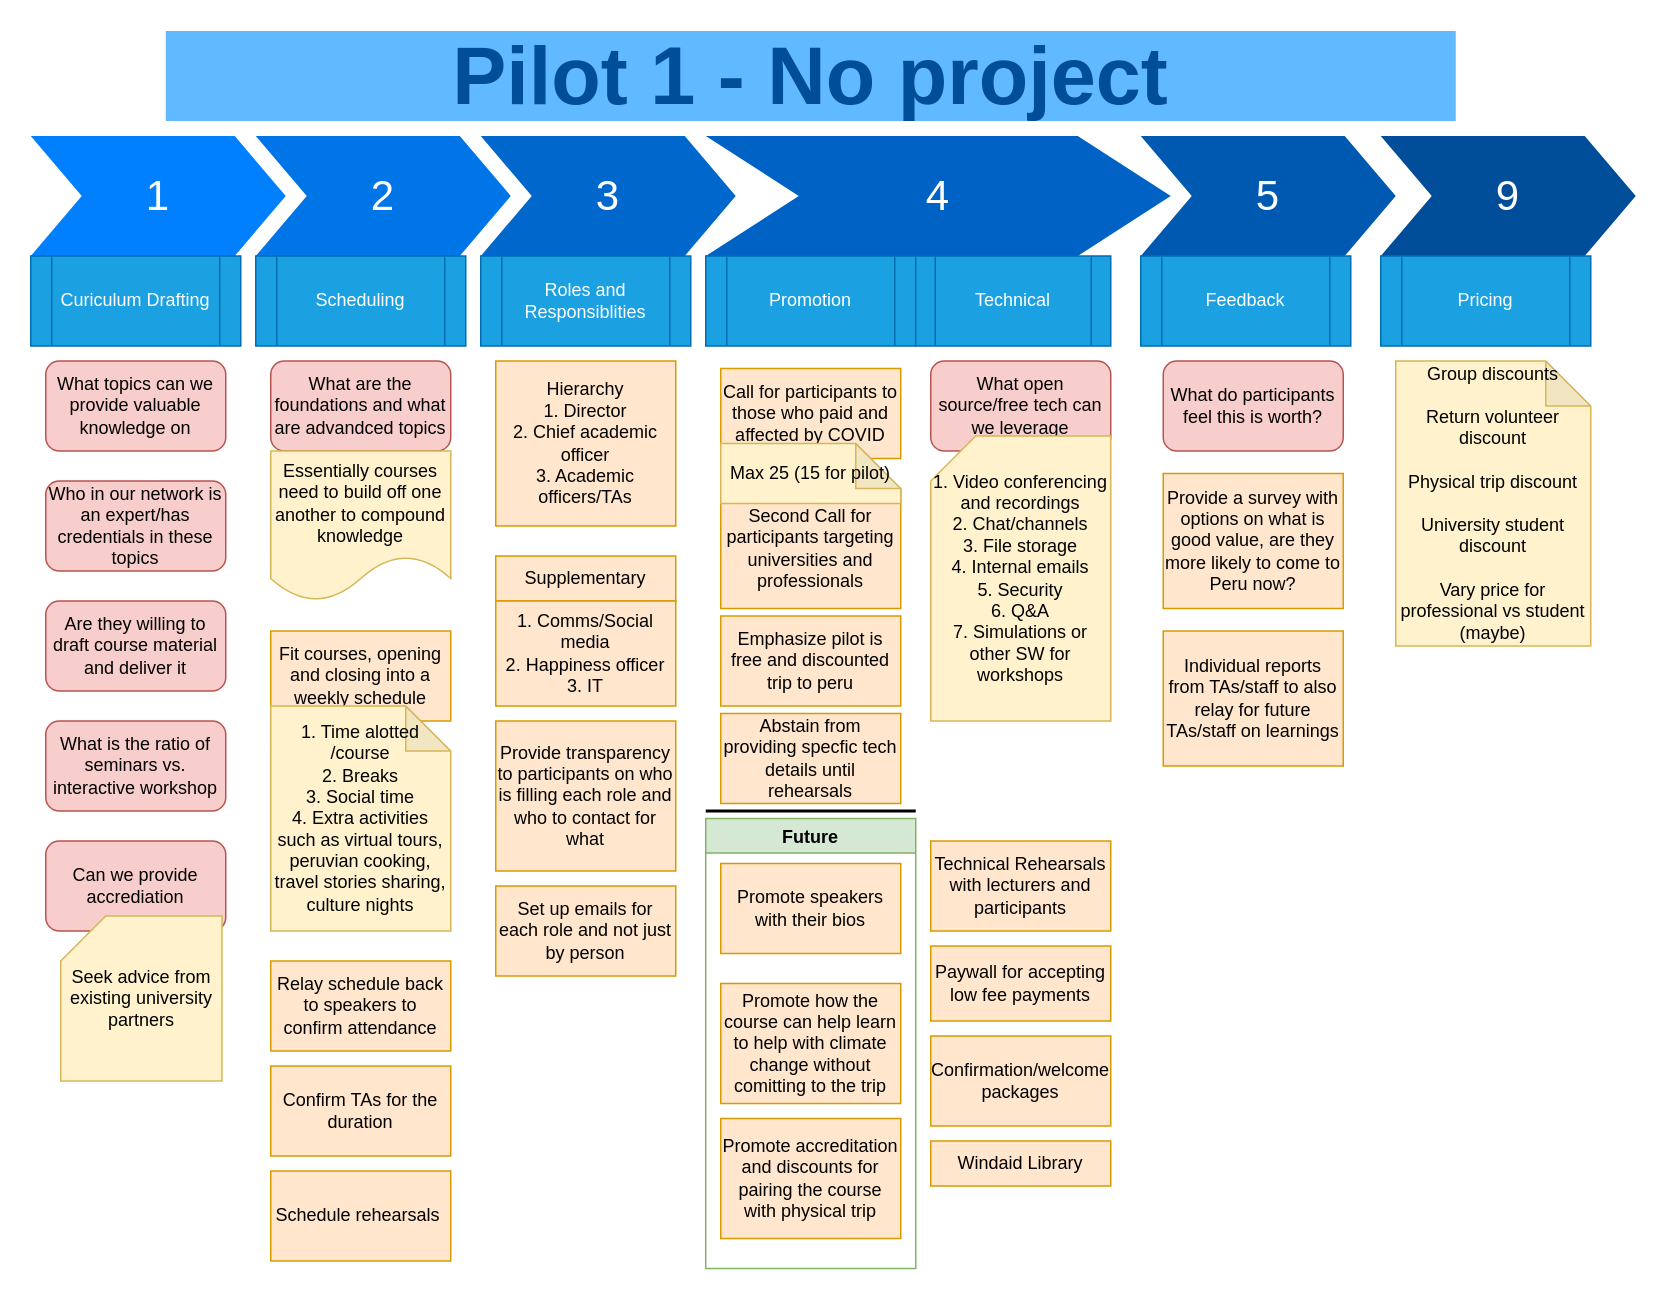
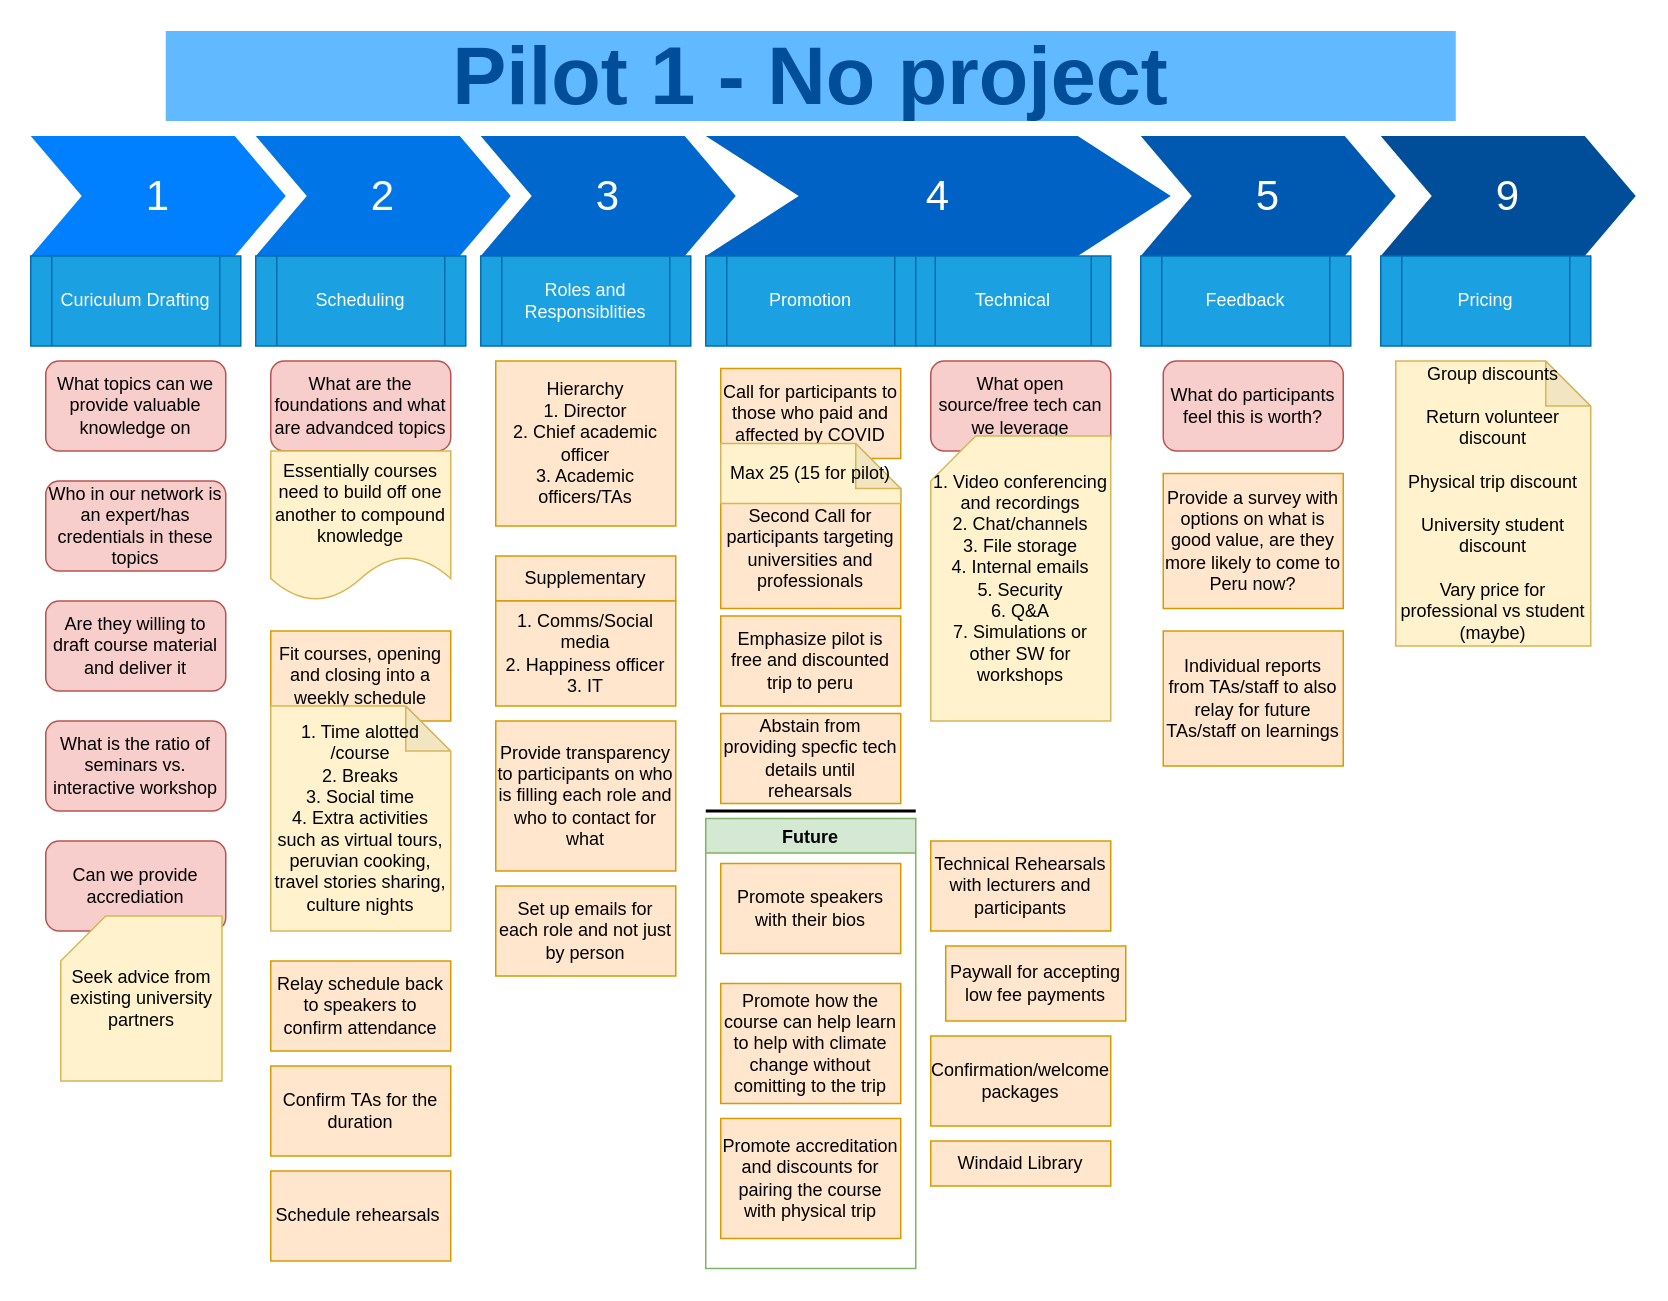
(1021, 983) -> (1036, 983)
